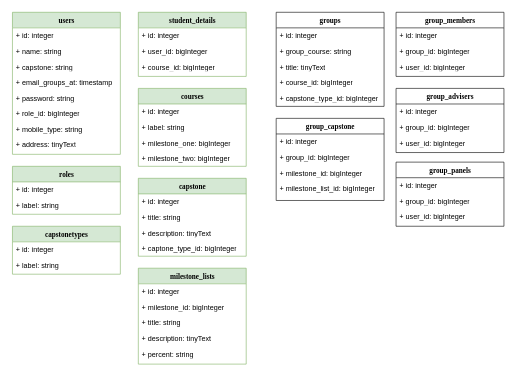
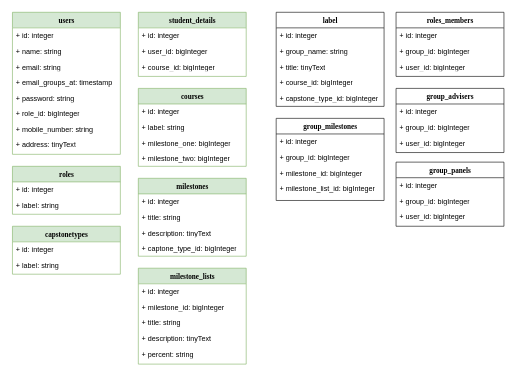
(331, 21) -> (331, 21)
(451, 21) -> (451, 21)
(321, 52) -> (316, 52)
(48, 68) -> (41, 68)
(331, 127) -> (331, 127)
(53, 130) -> (57, 130)
(193, 187) -> (193, 187)
